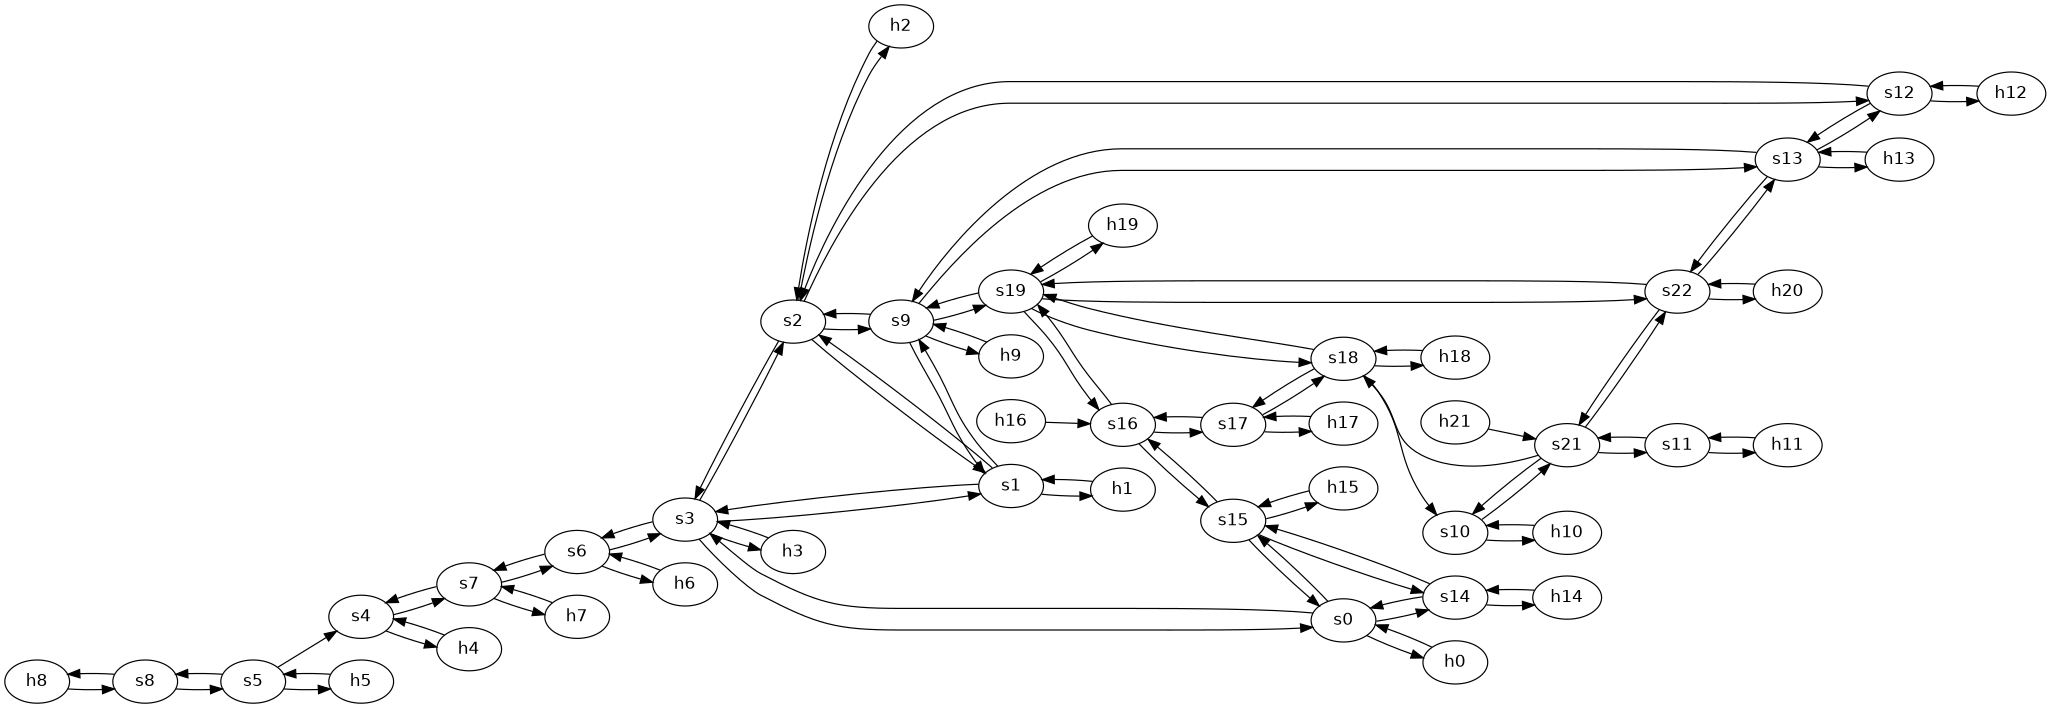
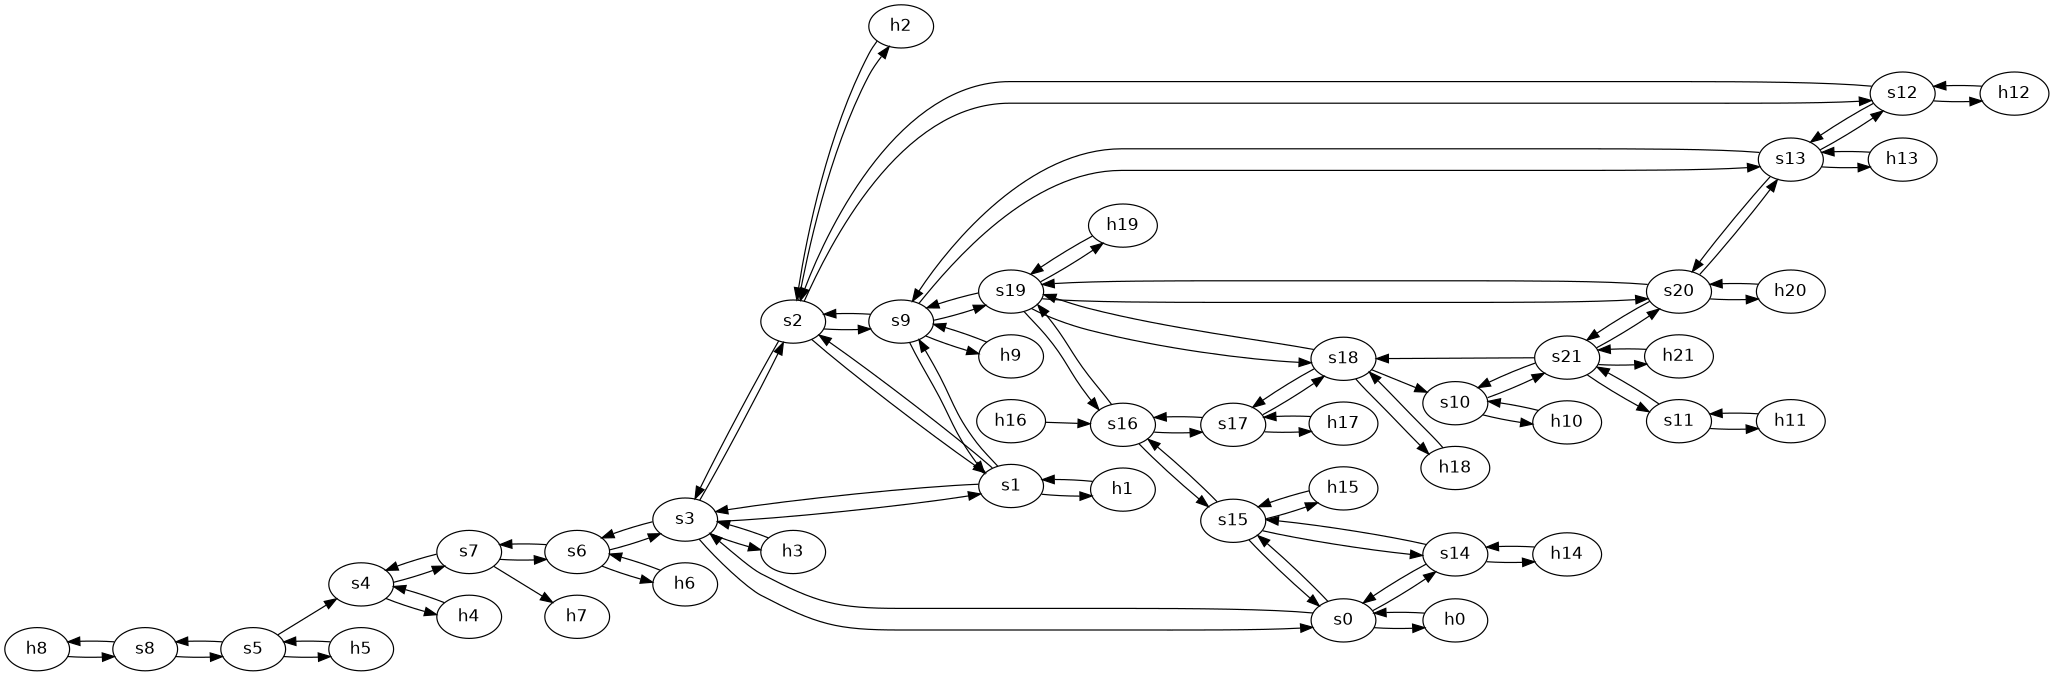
(1677, 292) -> (1679, 292)
none -> (1616, 365)
(533, 596) -> none
